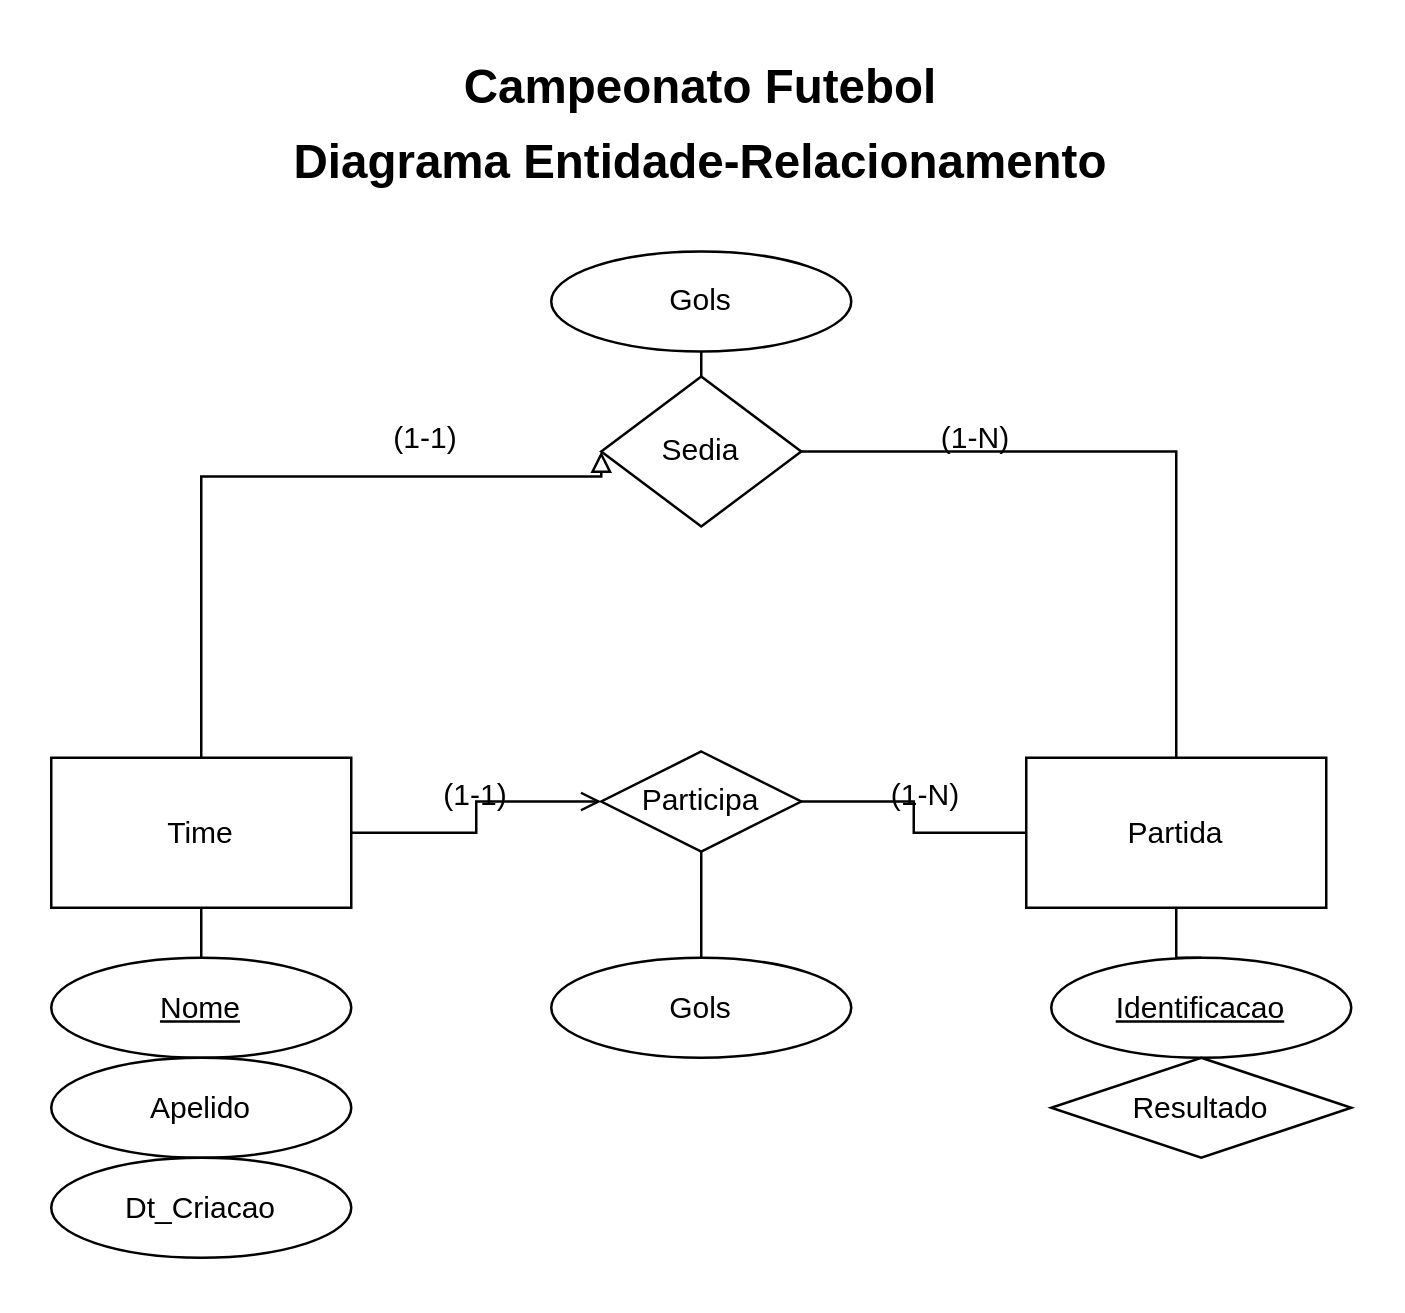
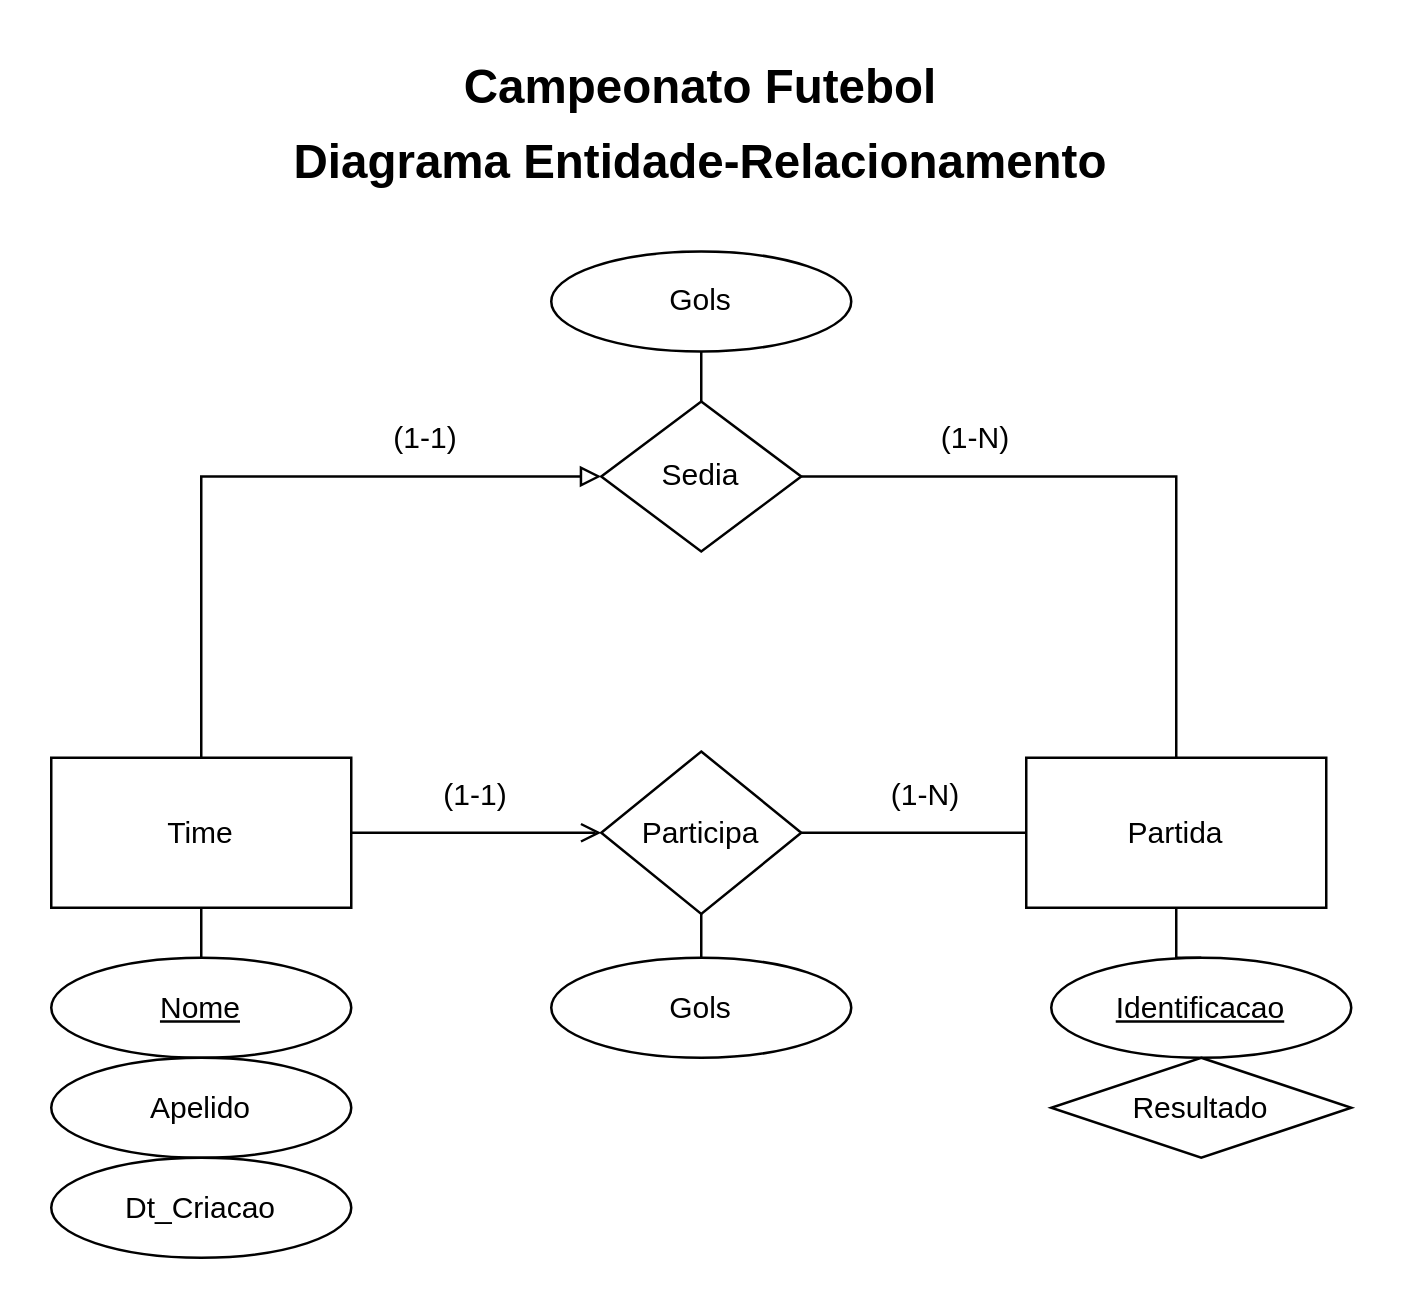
(701, 451) -> (701, 476)
(701, 801) -> (701, 833)
